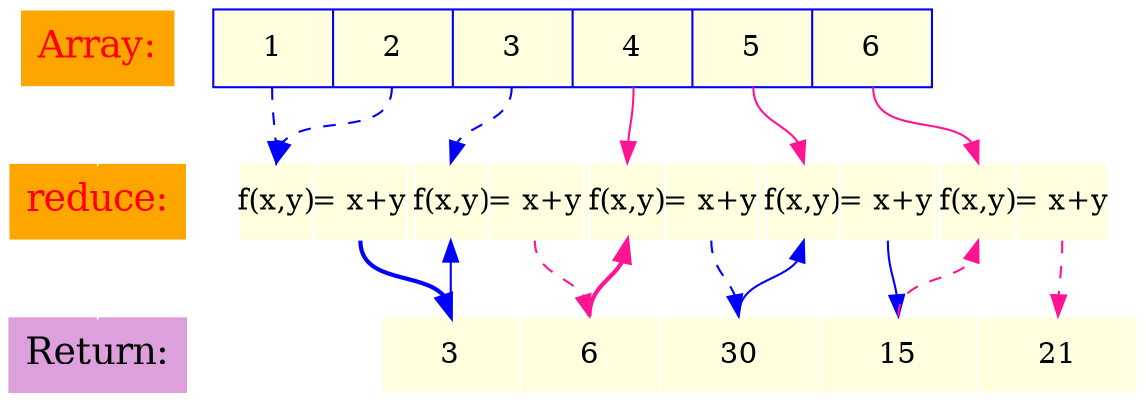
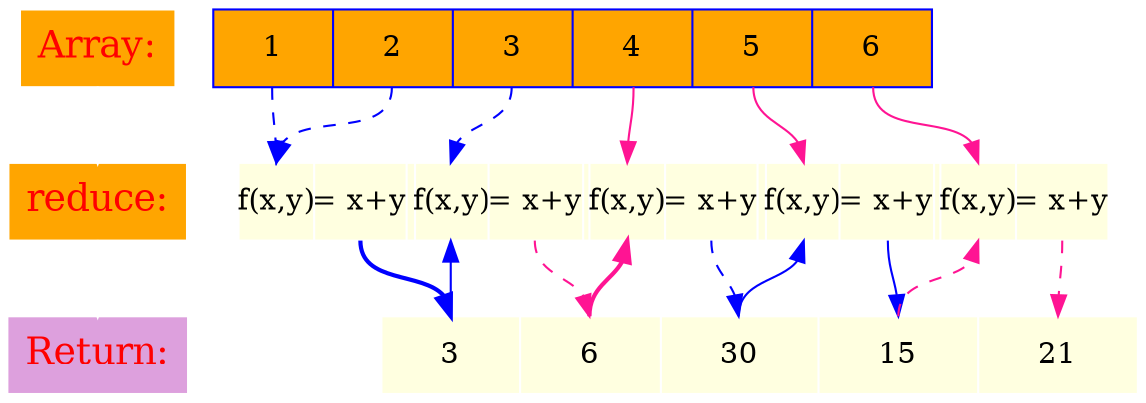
(573, 48) -> (573, 48)
(98, 355) -> (98, 355)
